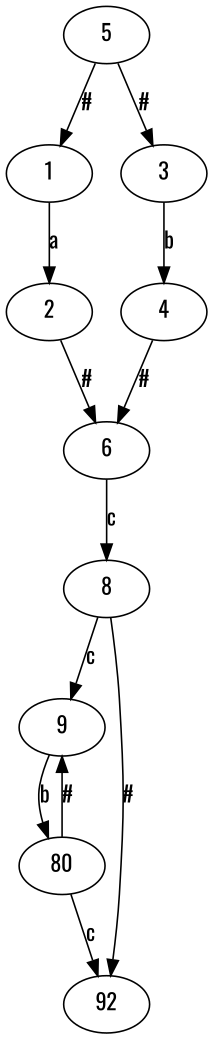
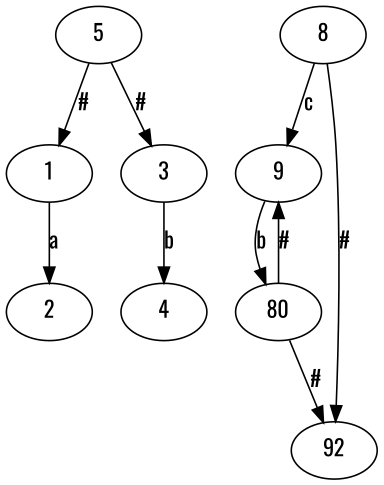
(107, 450) -> none
(92, 935) -> (316, 381)
